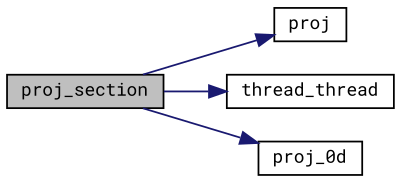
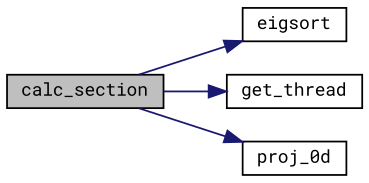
(310, 25) -> (295, 25)
(85, 91) -> (85, 91)
(310, 91) -> (295, 91)
